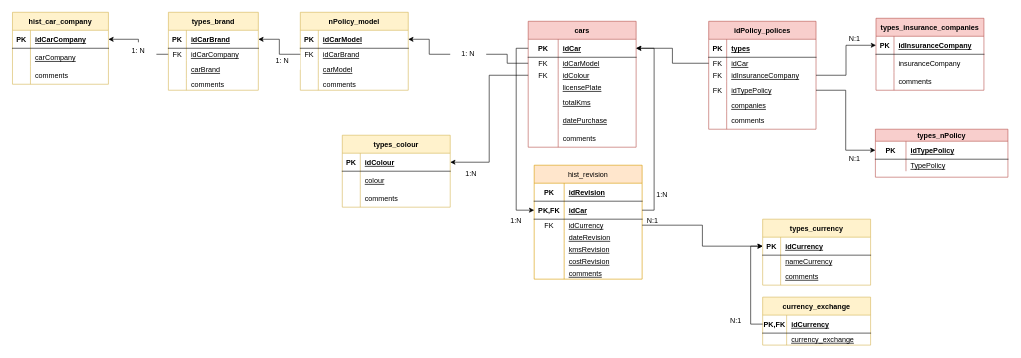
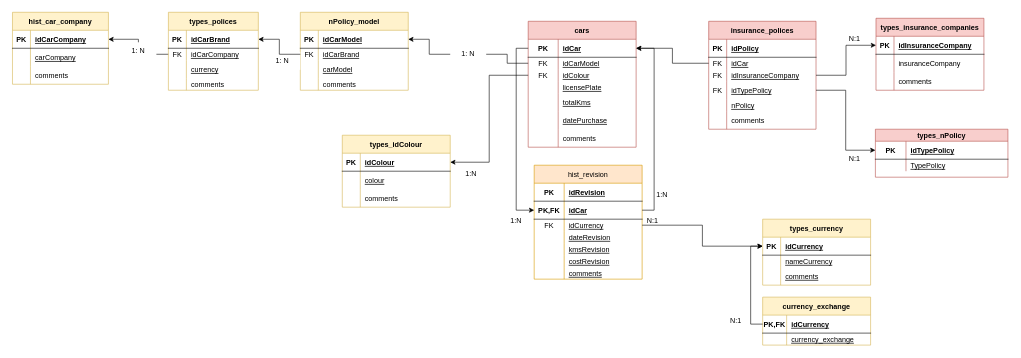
(213, 22) -> (213, 22)
(762, 31) -> (762, 31)
(741, 49) -> (745, 49)
(207, 70) -> (207, 70)
(749, 106) -> (744, 106)
(396, 145) -> (396, 145)
